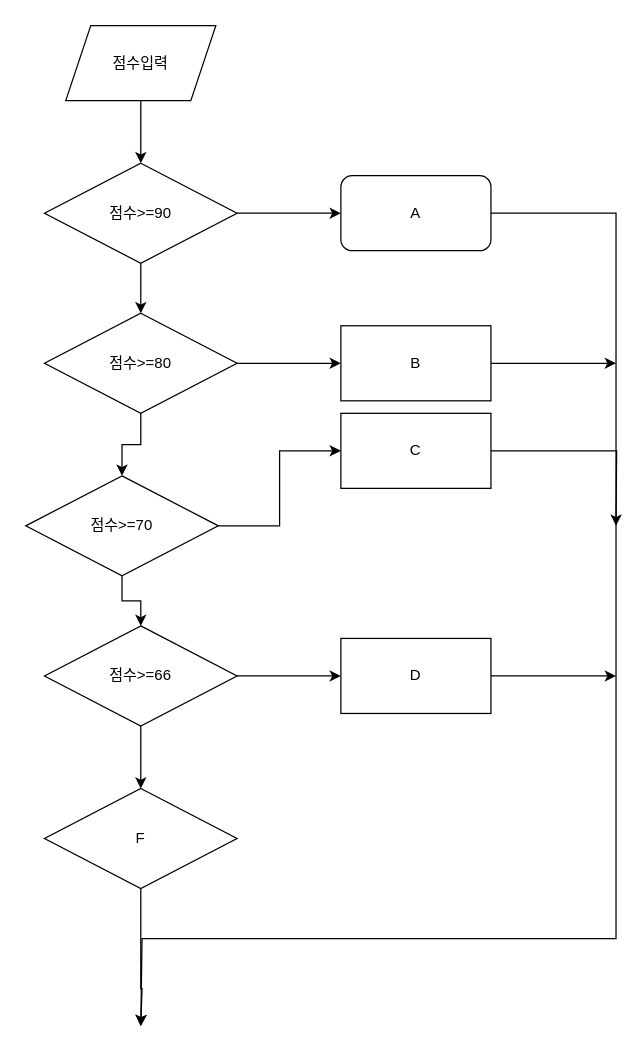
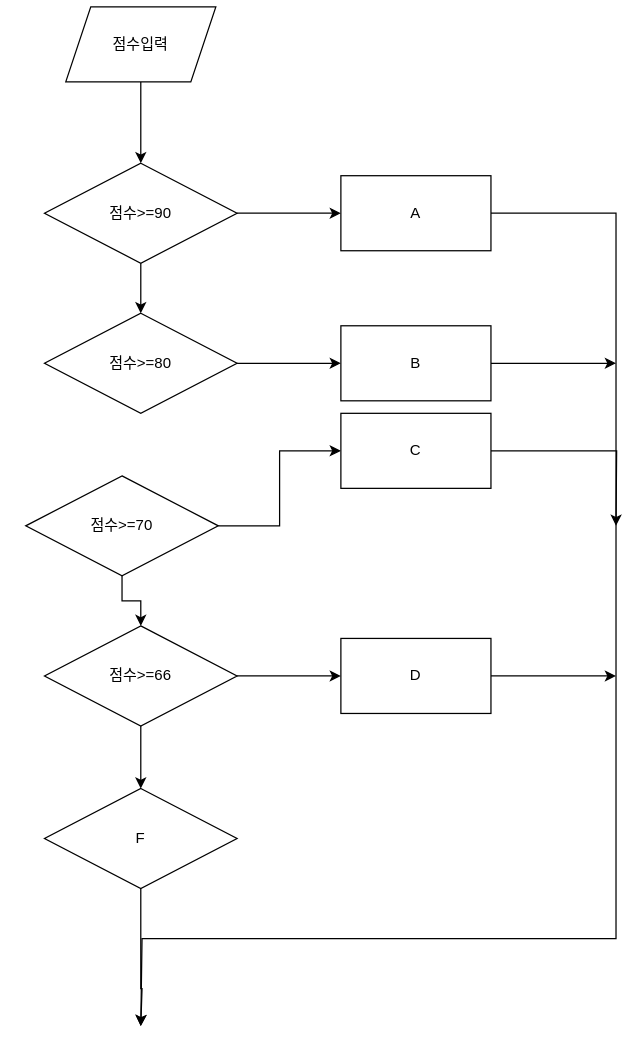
(141, 63) -> (141, 44)
(416, 213) -> (416, 213)
(135, 444) -> none
